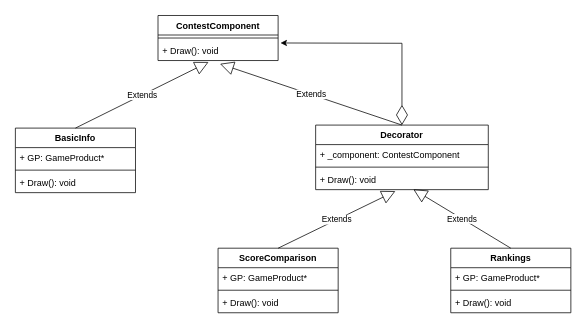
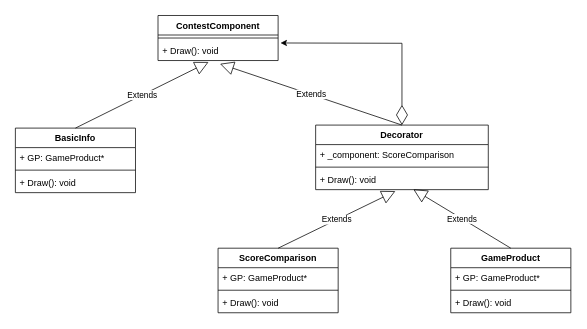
(392, 155) -> (388, 155)
(510, 258) -> (510, 258)
